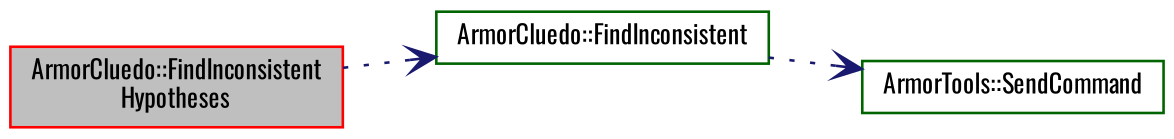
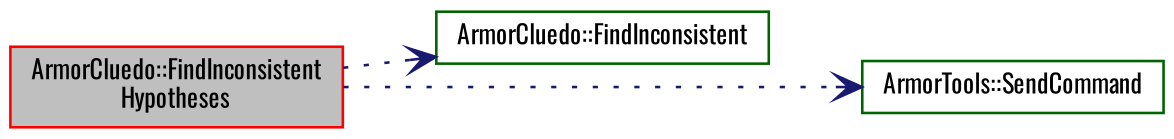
(802, 62) -> (589, 87)
